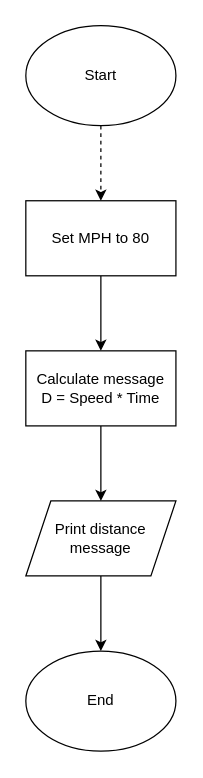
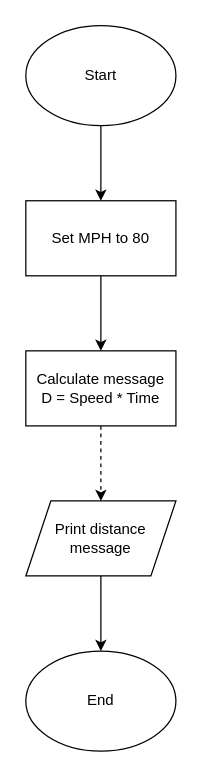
(101, 160) -> (101, 160)
(101, 460) -> (101, 460)
